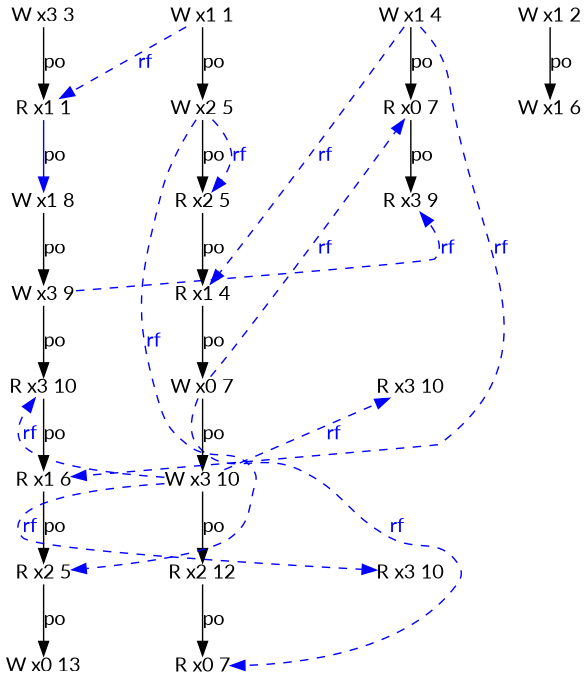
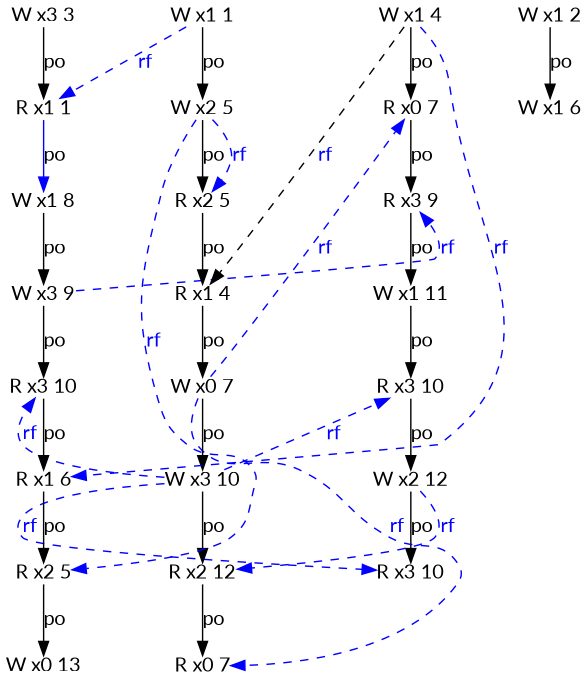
(313, 151) -> (313, 151)
none -> (411, 295)
none -> (411, 480)
